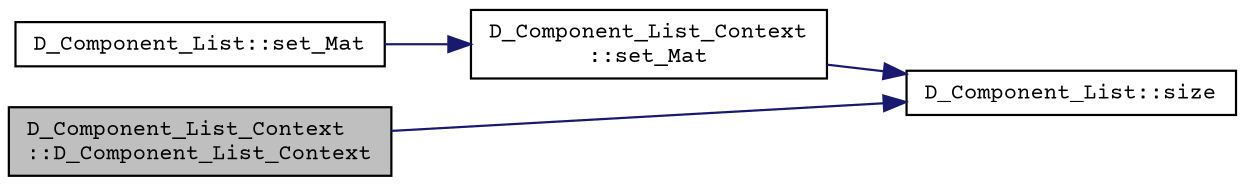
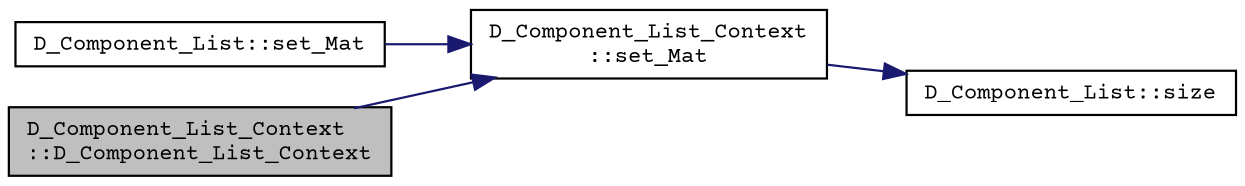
(637, 117) -> (414, 95)
